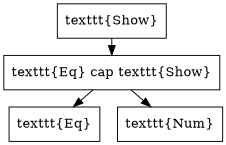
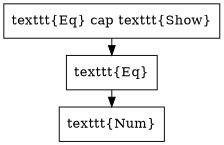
(112, 21) -> none
(137, 95) -> (112, 93)
